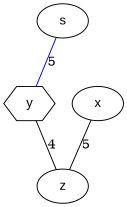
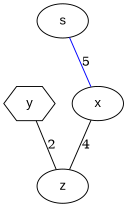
(46, 62) -> (80, 62)
(52, 145) -> (52, 145)
(86, 145) -> (86, 145)
